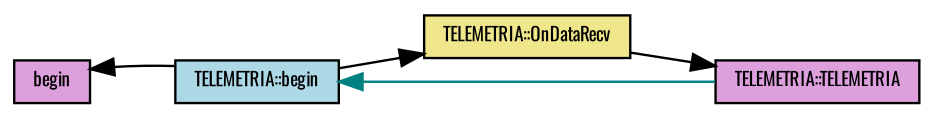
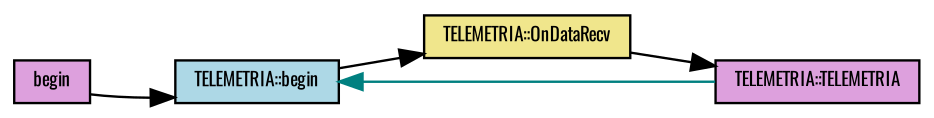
(144, 66) -> (120, 97)
